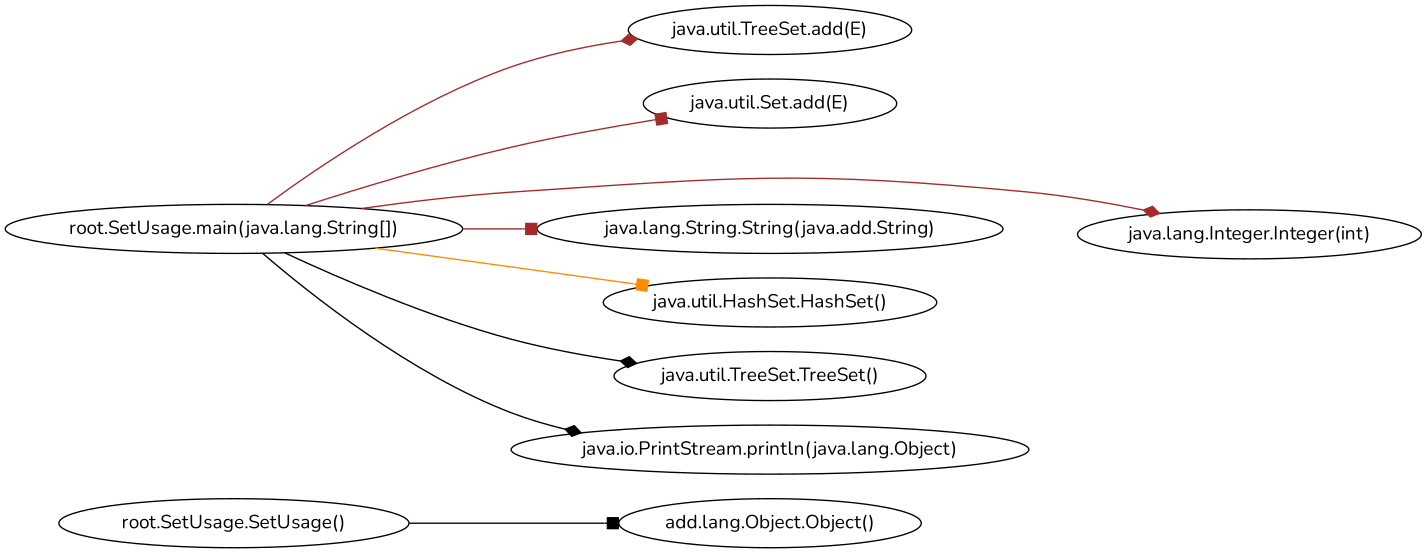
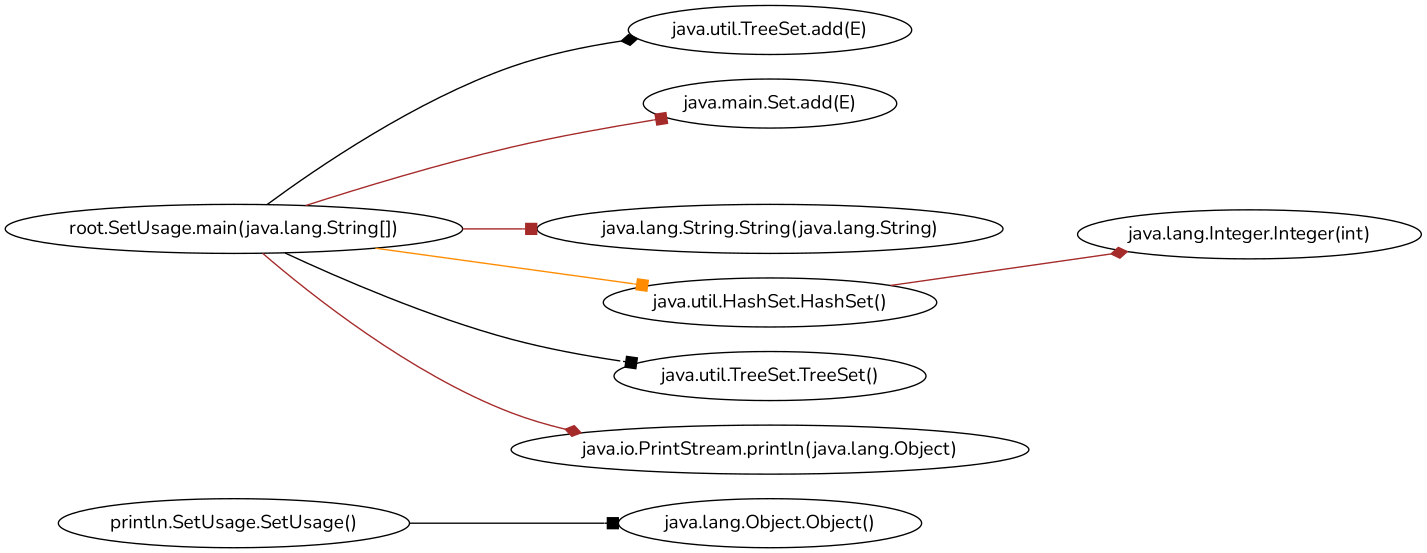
(434, 100) -> (434, 100)
(770, 104) -> (770, 104)
(753, 179) -> (1001, 270)
(770, 229) -> (770, 229)
(449, 320) -> (449, 320)
(404, 358) -> (404, 358)
(234, 523) -> (234, 523)
(770, 523) -> (770, 523)
